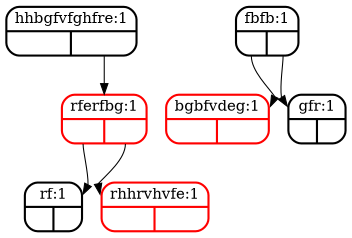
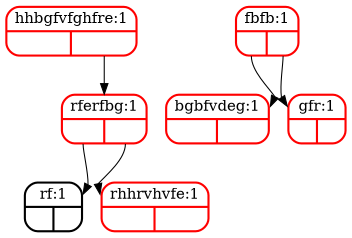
(71, 31) -> (71, 31)
(267, 31) -> (267, 31)
(317, 119) -> (317, 119)
